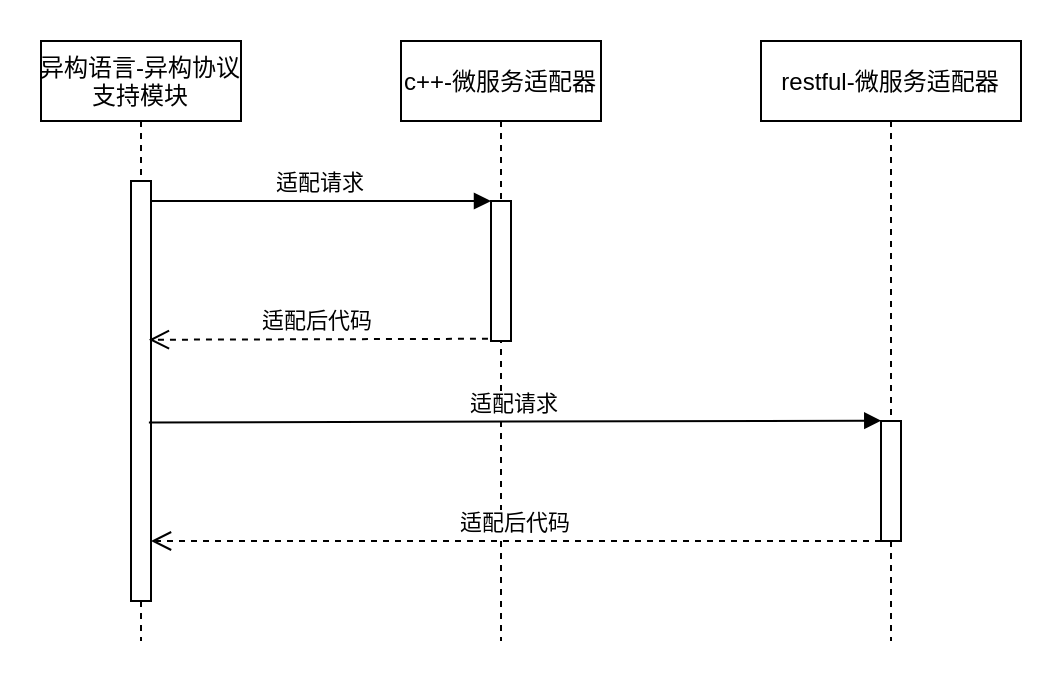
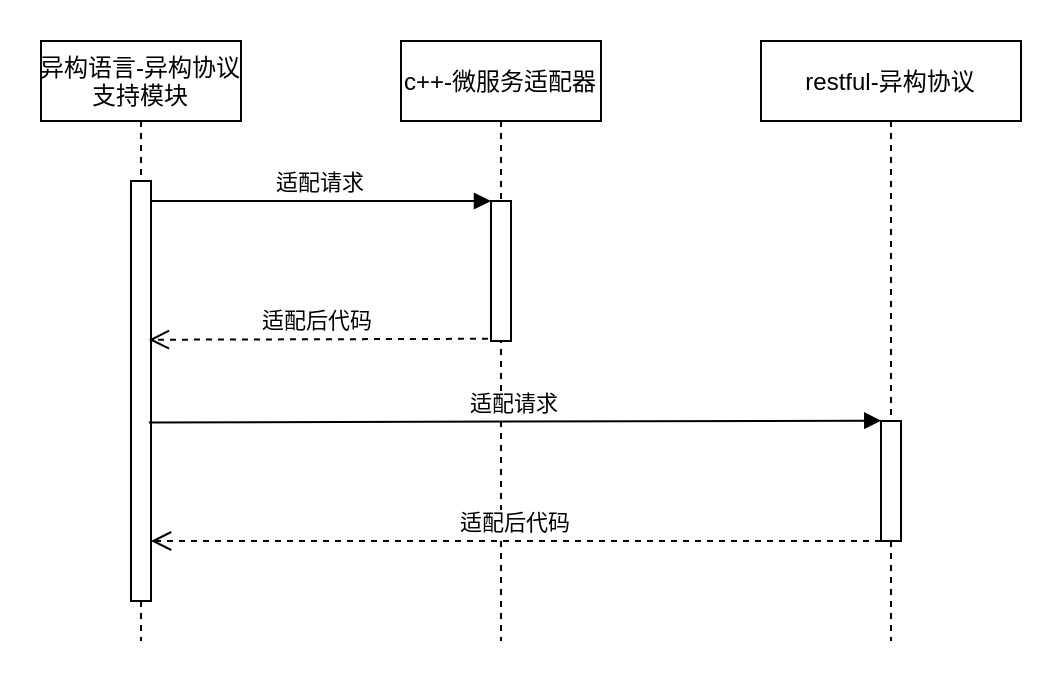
(890, 82) -> (890, 82)
